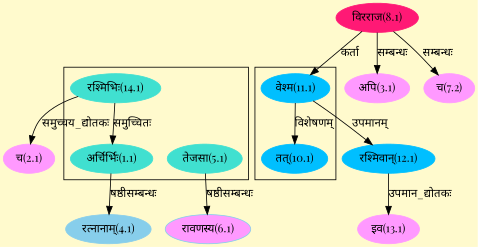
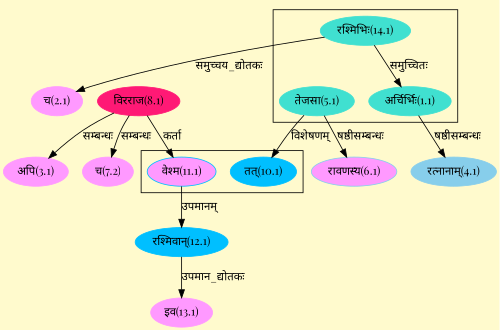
(295, 88) -> (182, 172)
(295, 119) -> (289, 132)
